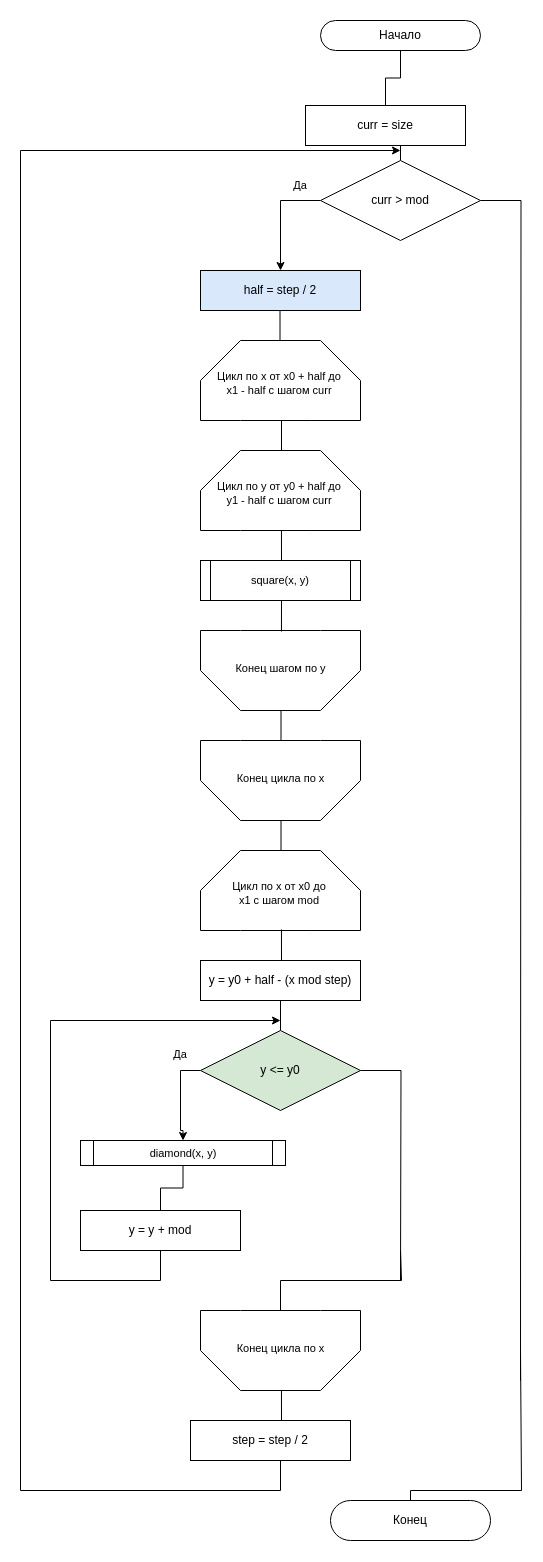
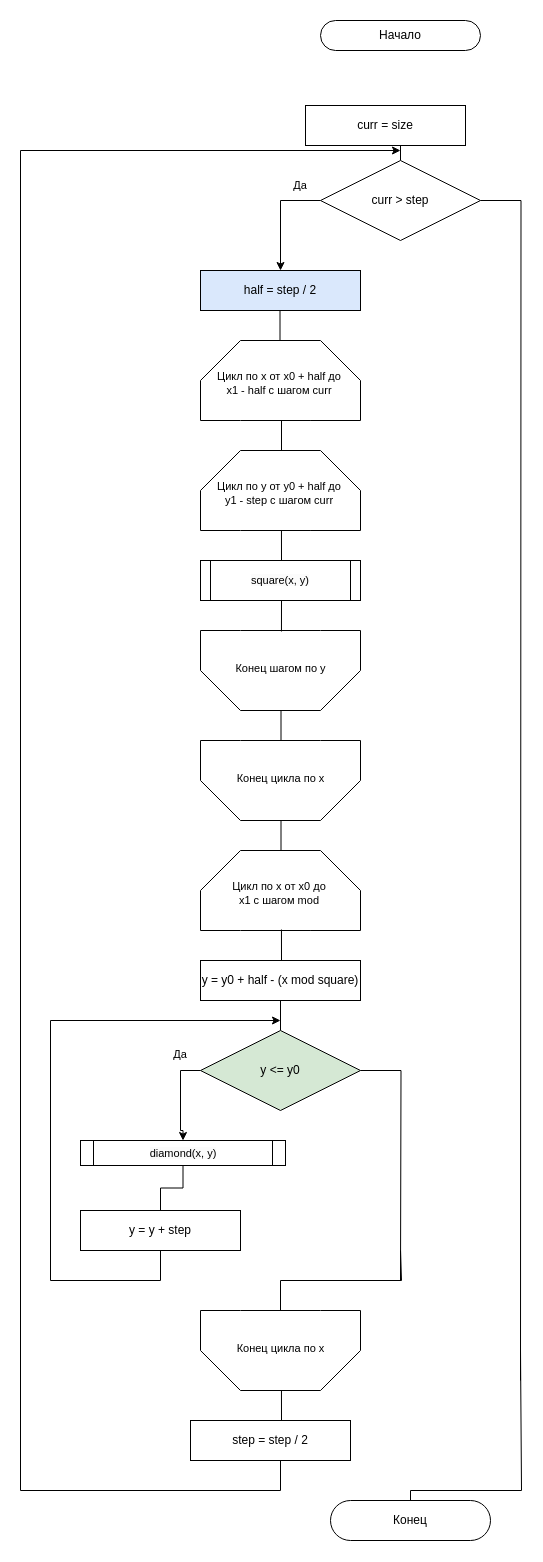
(394, 78) -> none
(401, 201) -> (401, 201)
(281, 494) -> (281, 494)
(281, 981) -> (281, 981)
(161, 1231) -> (161, 1231)
